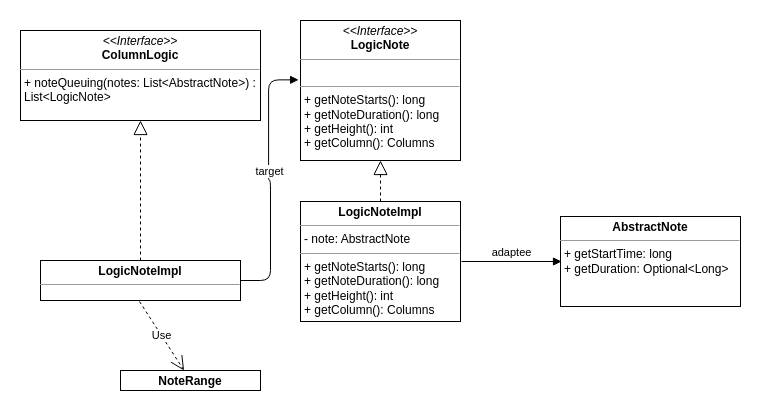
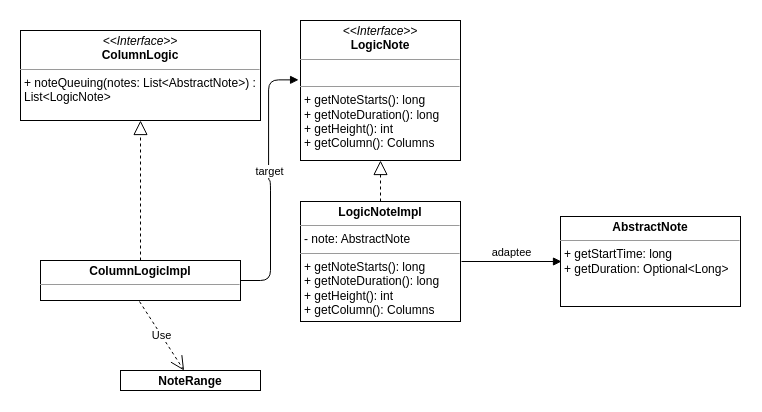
(81, 268) -> (86, 268)
